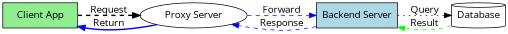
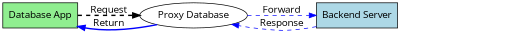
(40, 15) -> (40, 15)
(194, 15) -> (194, 15)
(478, 15) -> none
